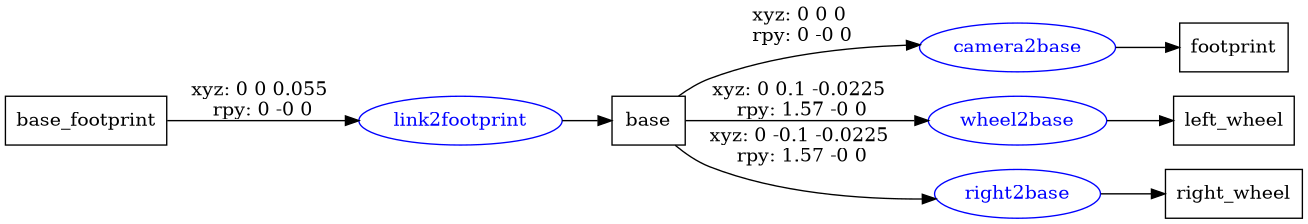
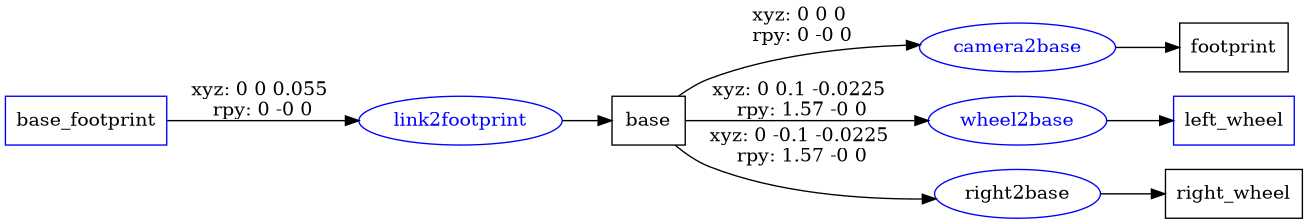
(86, 121) -> (86, 121)
(1234, 121) -> (1234, 121)
(1018, 194) -> (1018, 194)
